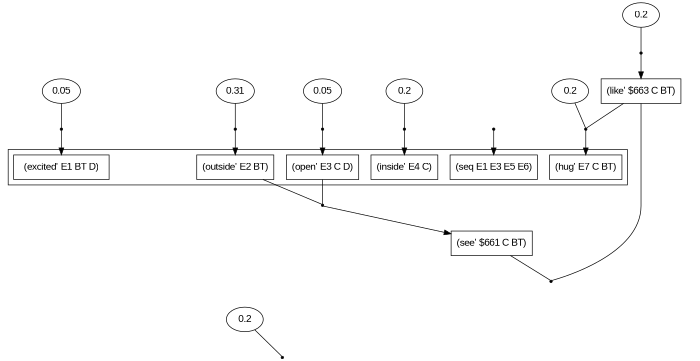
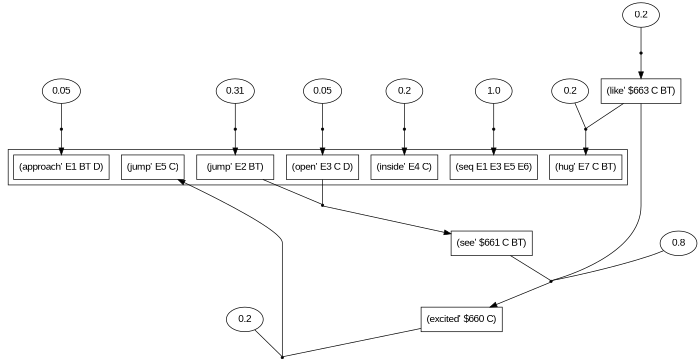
none -> (494, 91)
(61, 167) -> (61, 167)
none -> (153, 167)
(235, 167) -> (235, 167)
none -> (679, 243)
none -> (462, 319)
